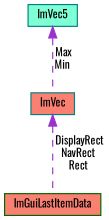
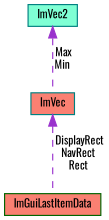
(53, 15) -> (53, 15)
